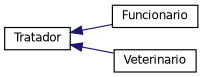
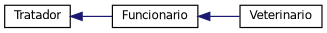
(98, 50) -> (225, 16)
